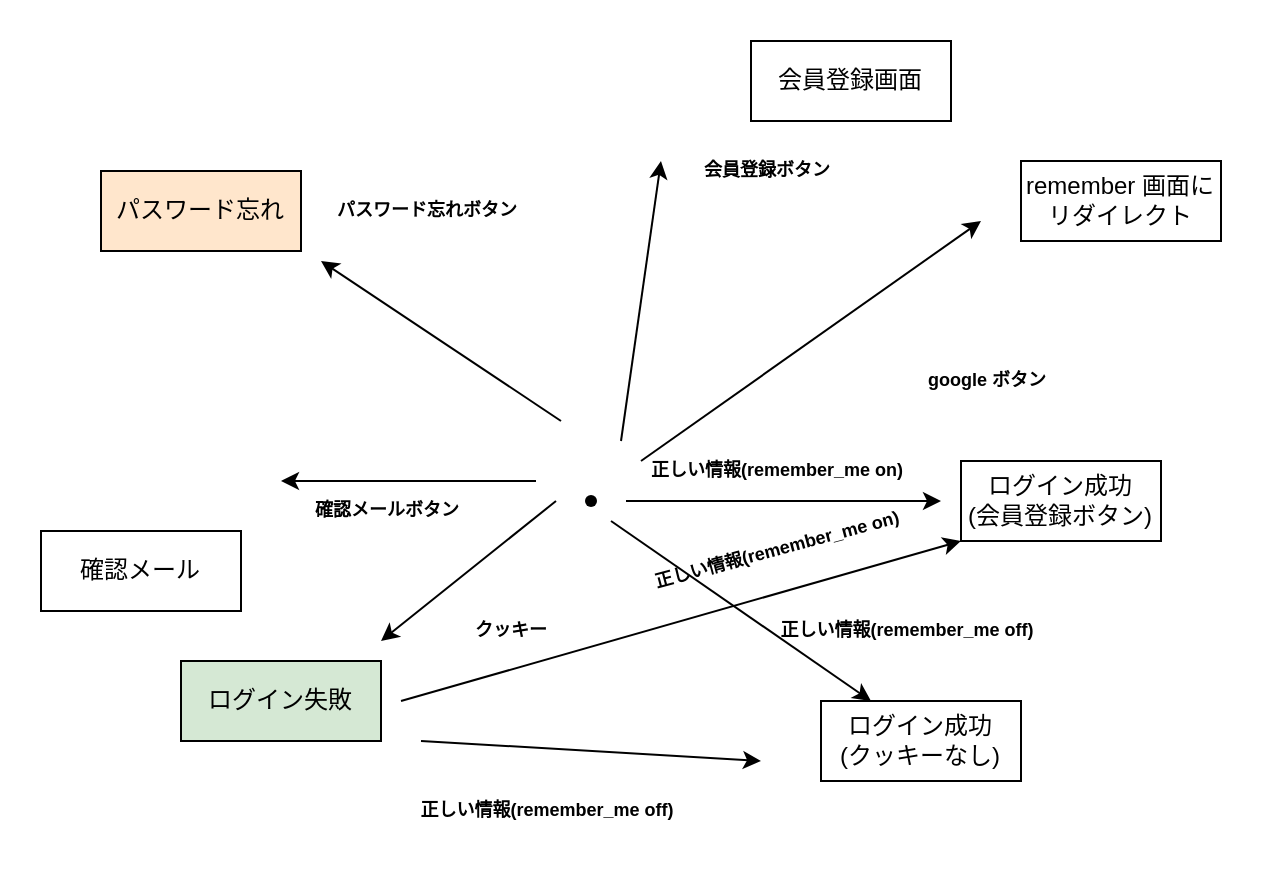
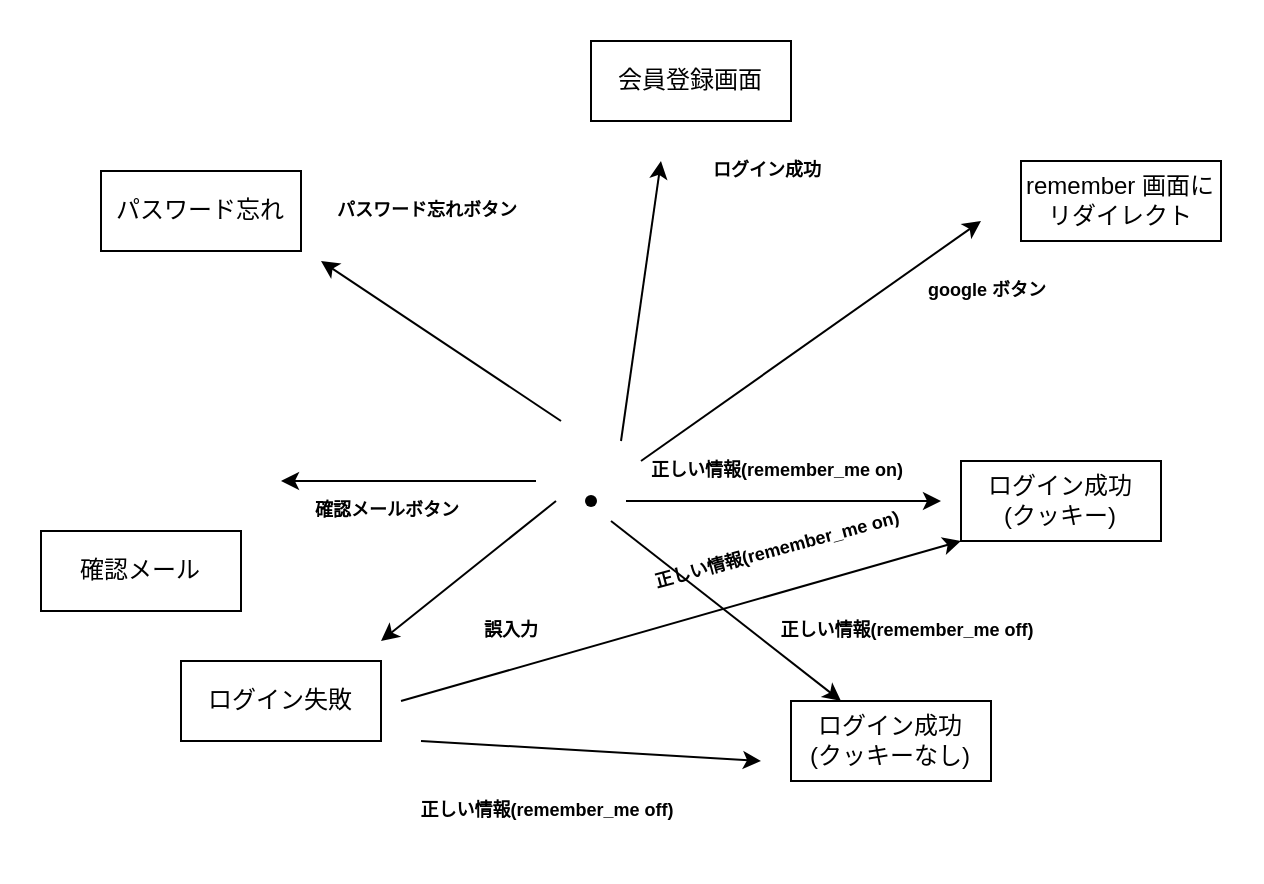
(851, 81) -> (691, 81)
(768, 171) -> (768, 171)
(201, 211) -> (201, 211)
(986, 381) -> (986, 291)
(1061, 501) -> (1061, 501)
(512, 631) -> (512, 631)
(281, 701) -> (281, 701)
(921, 741) -> (891, 741)
